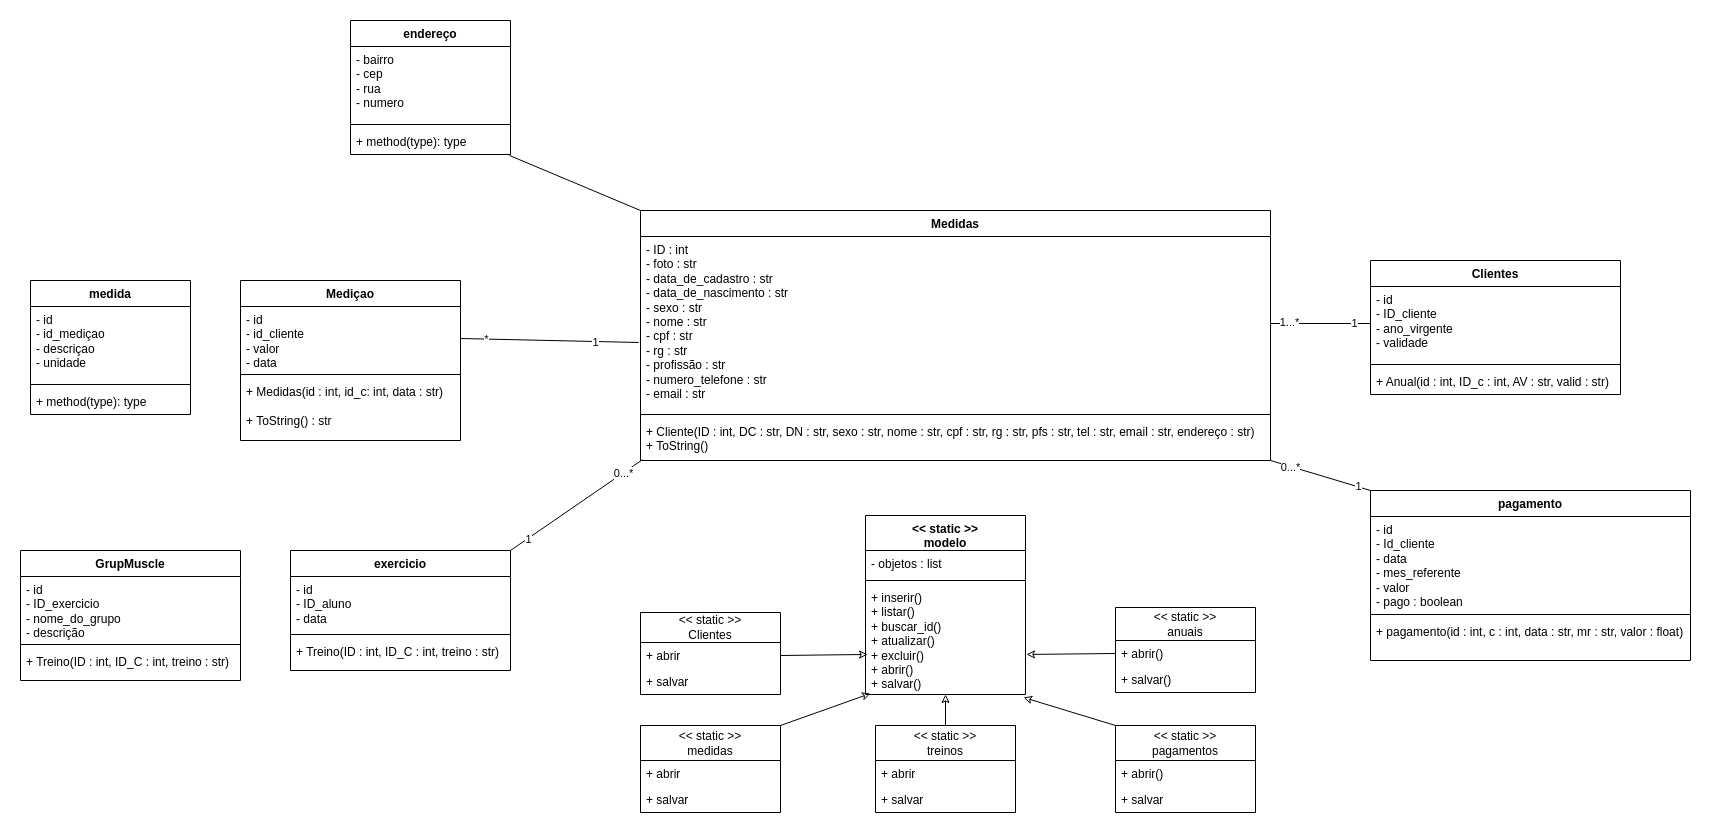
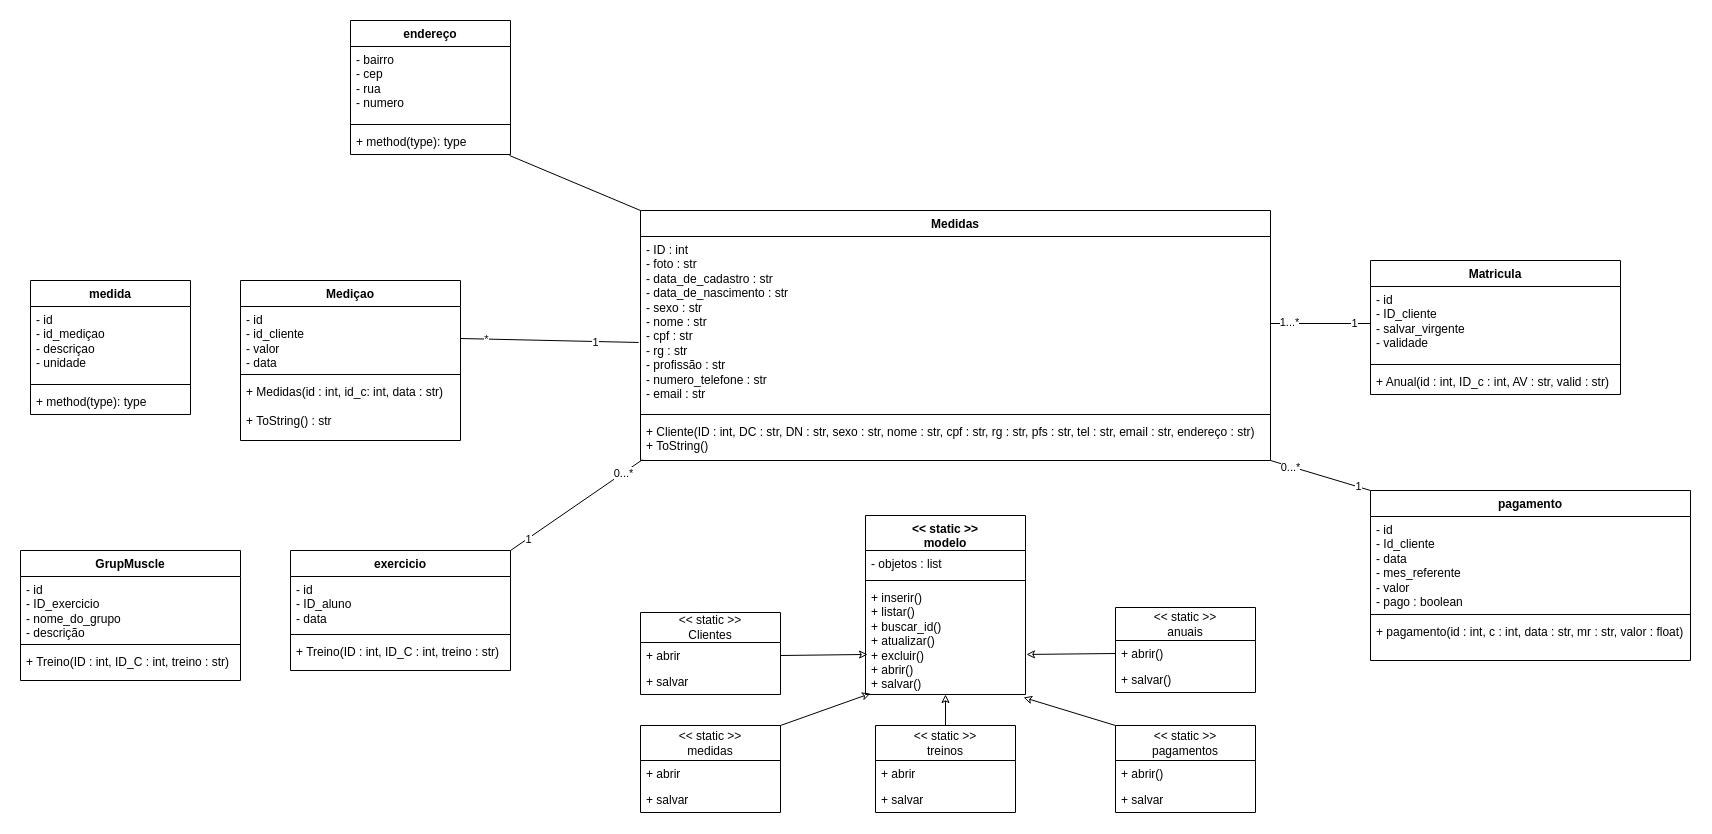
(1496, 275) -> (1496, 275)
(1420, 322) -> (1429, 322)
